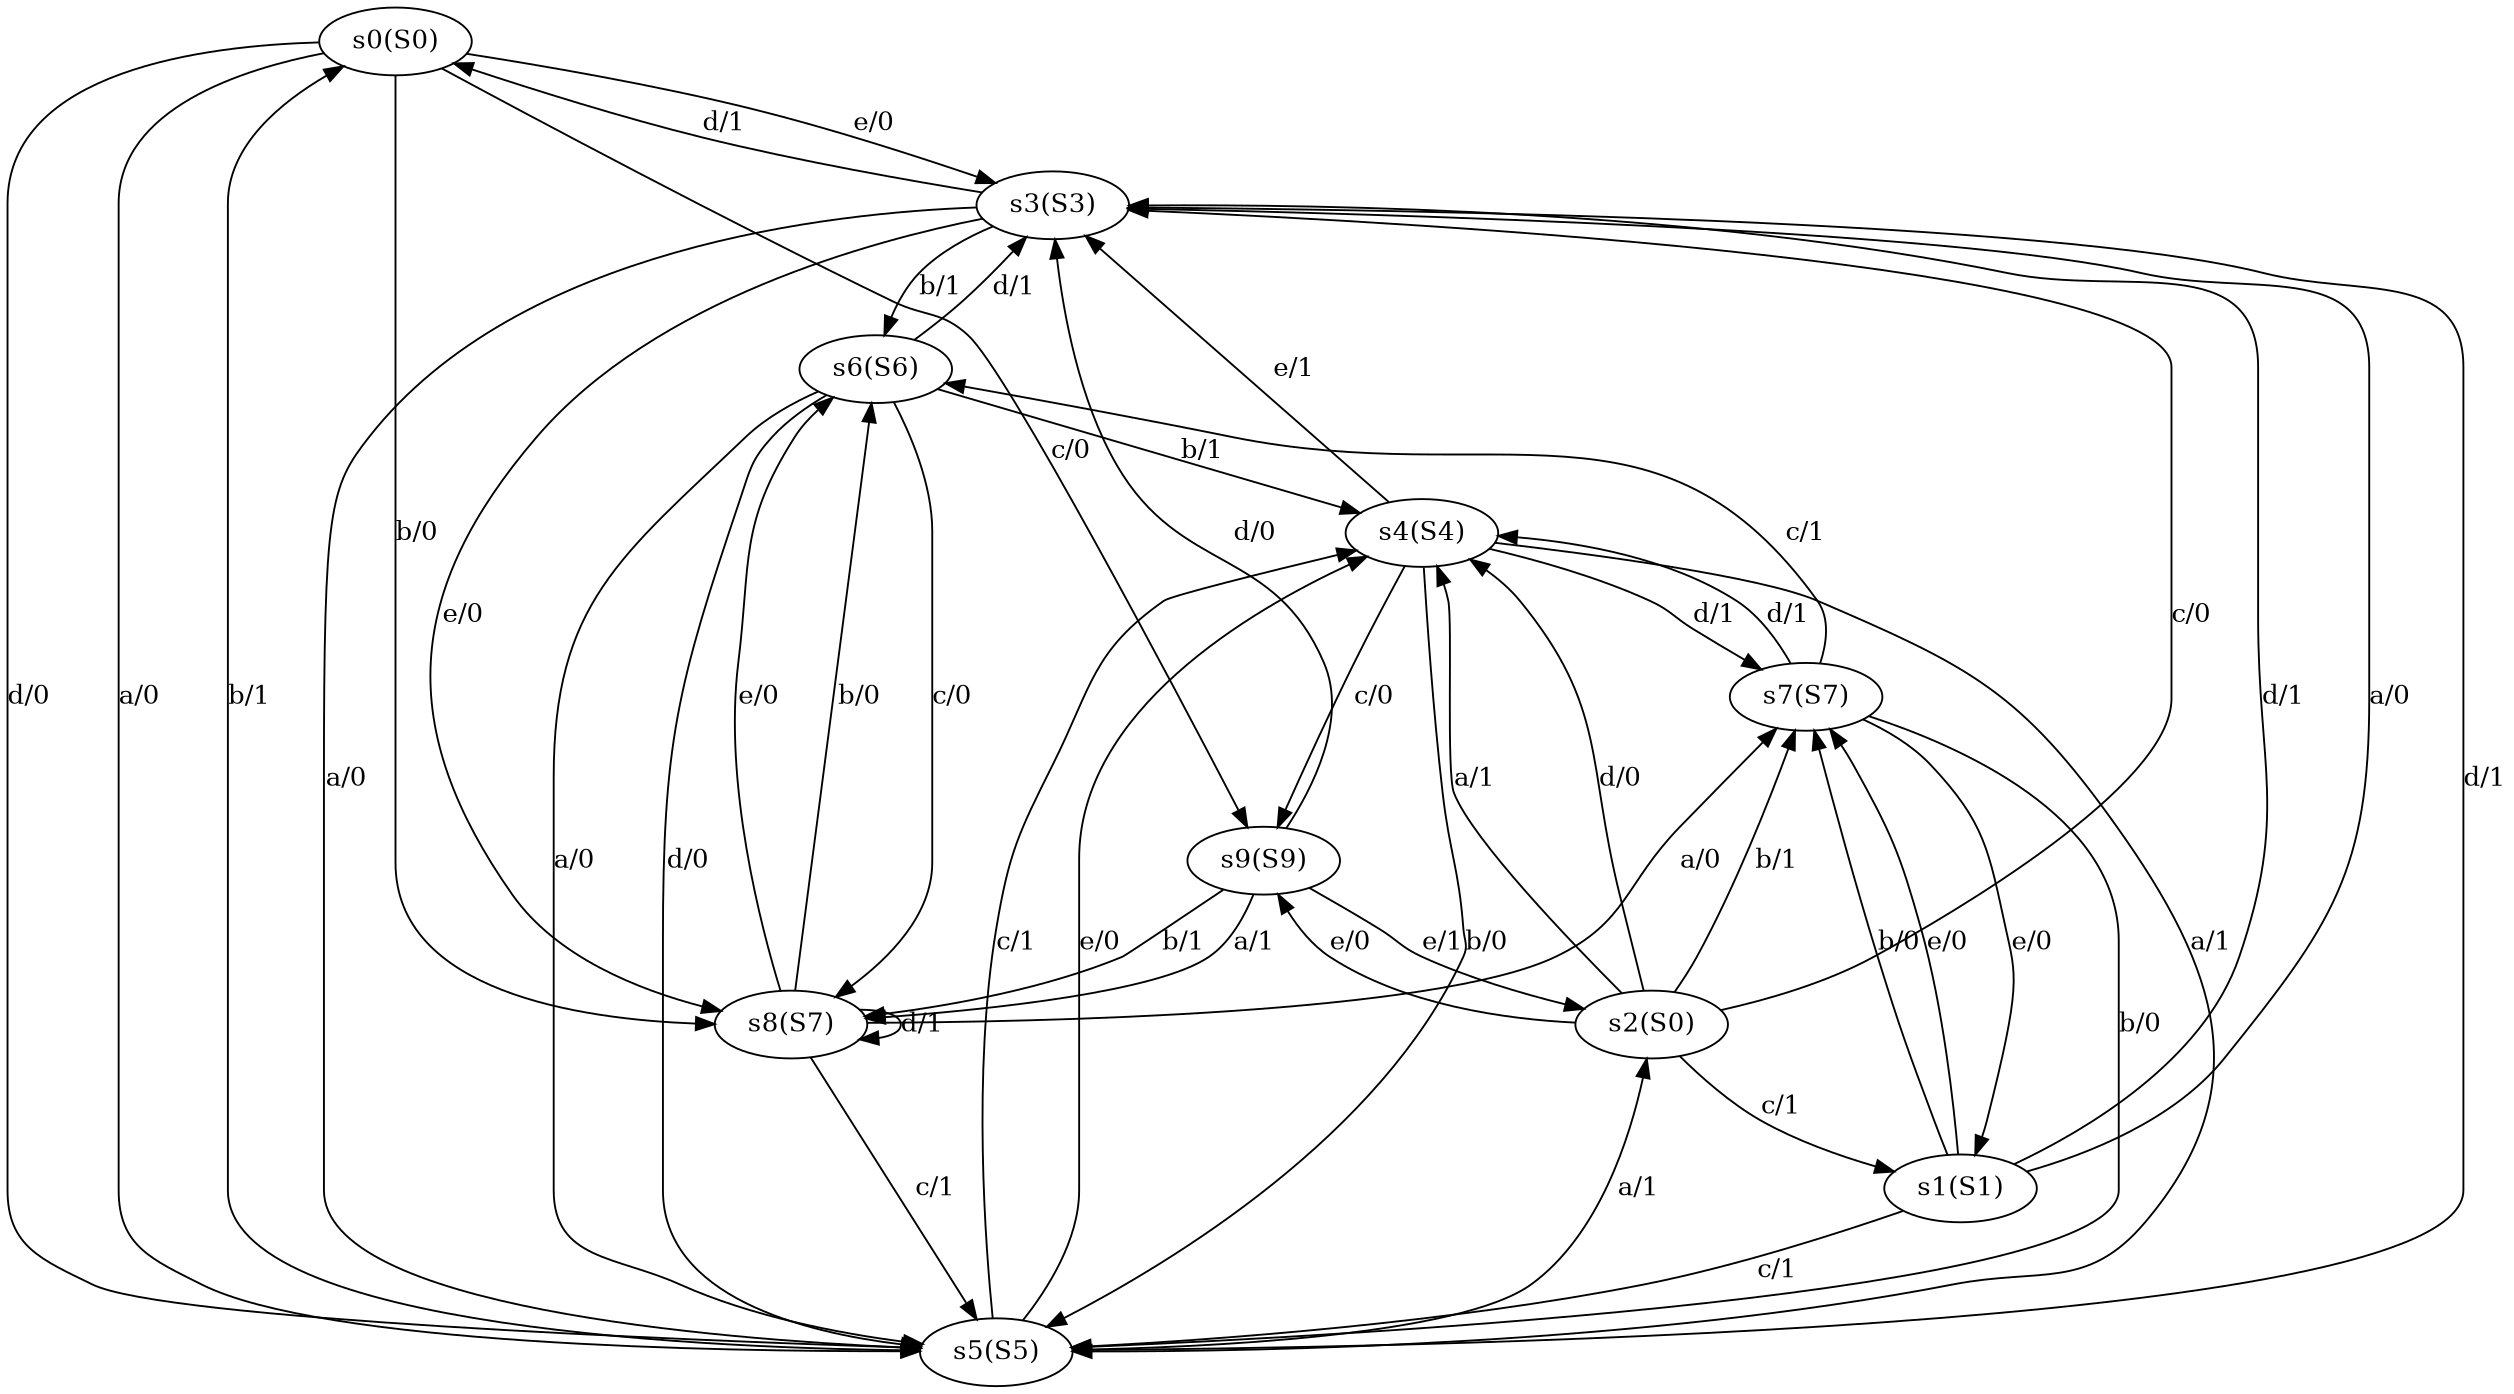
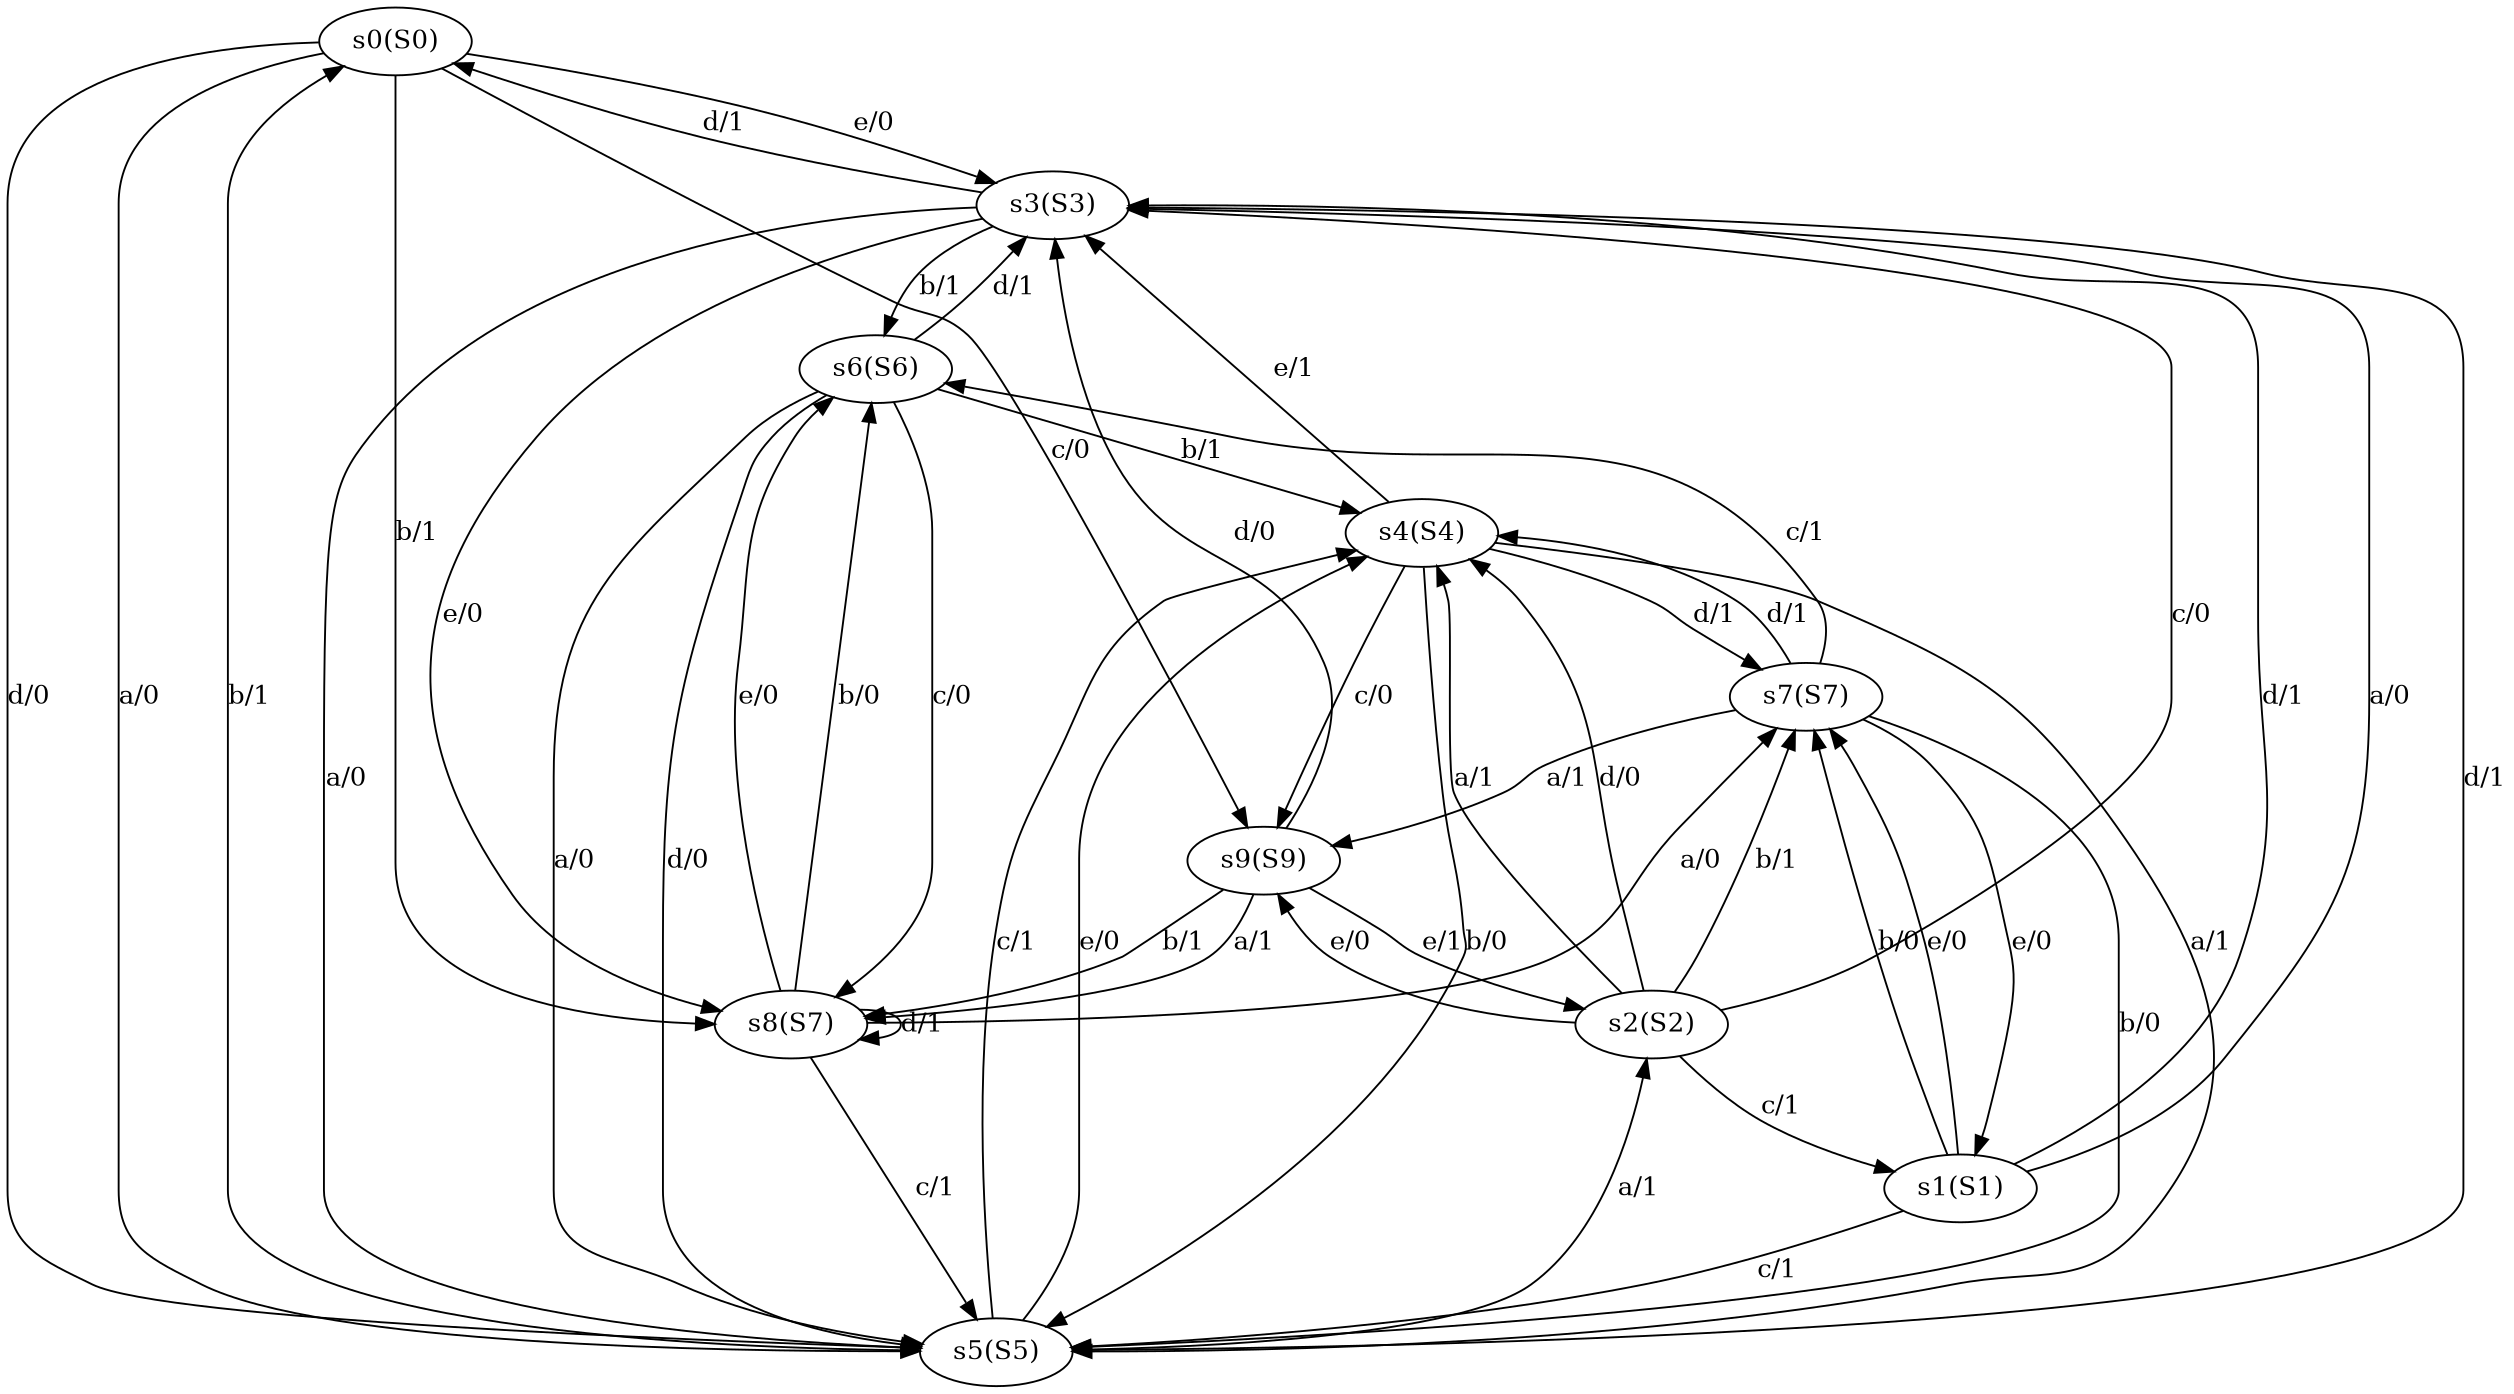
(417, 533) -> (417, 533)
none -> (1540, 768)
(1652, 1025) -> (1652, 1025)
